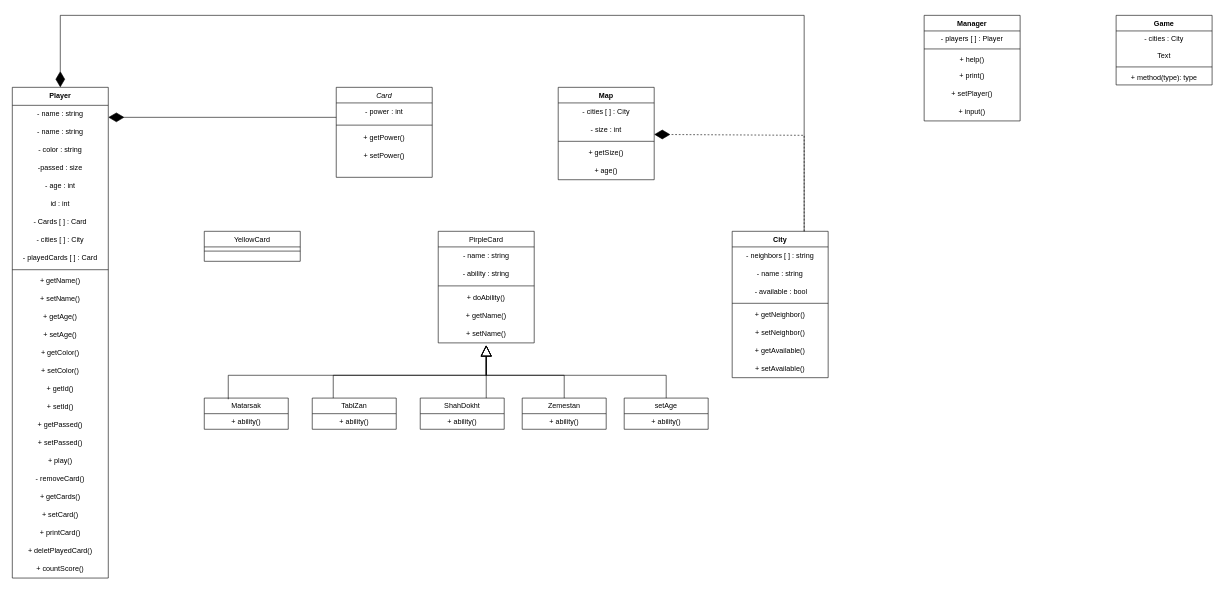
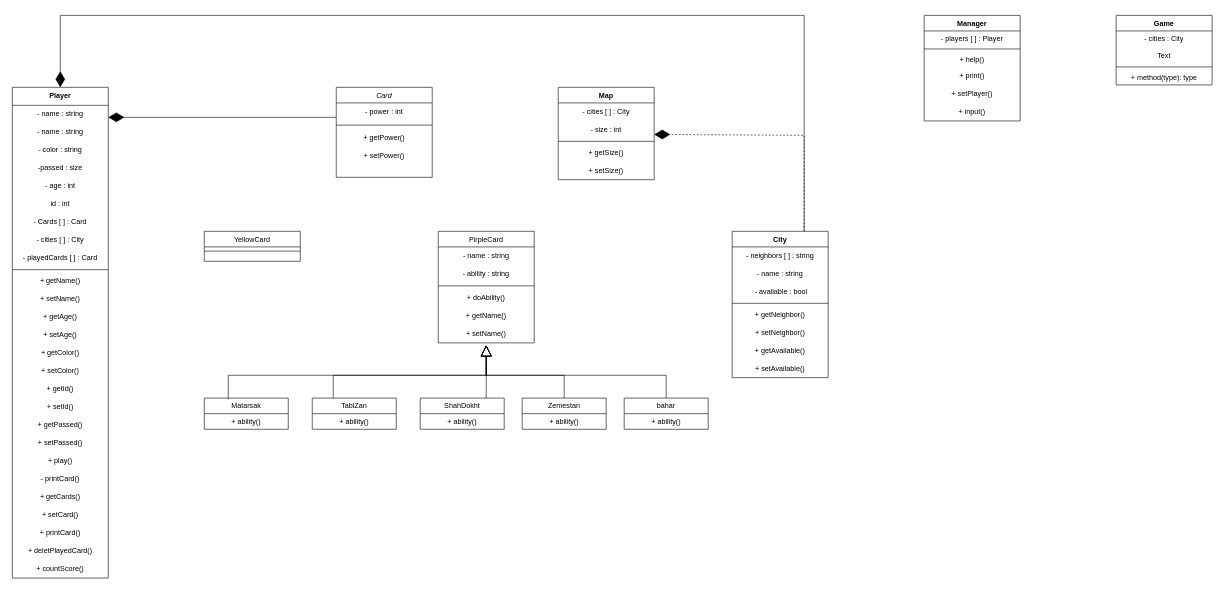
(606, 171) -> (606, 171)
(666, 406) -> (666, 406)
(60, 479) -> (60, 479)
